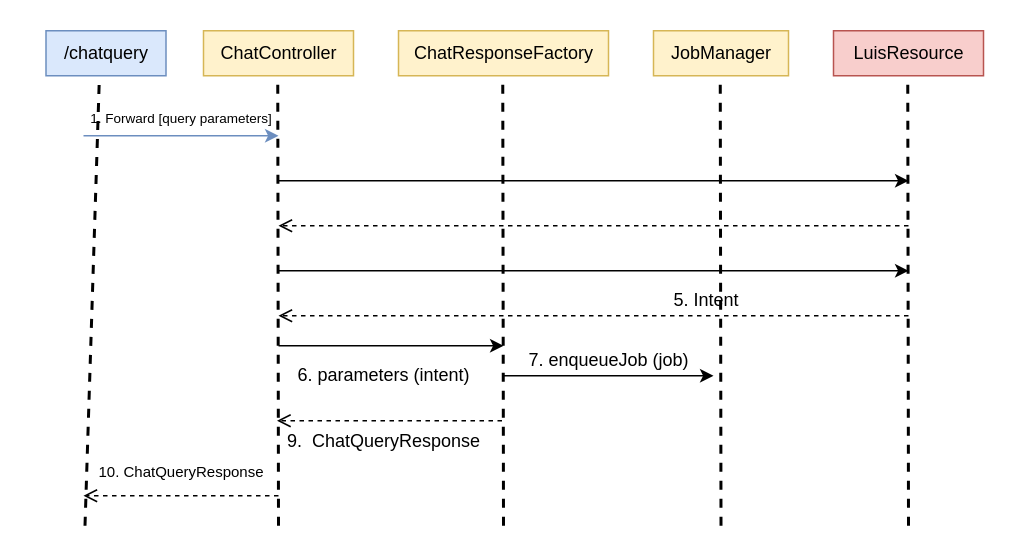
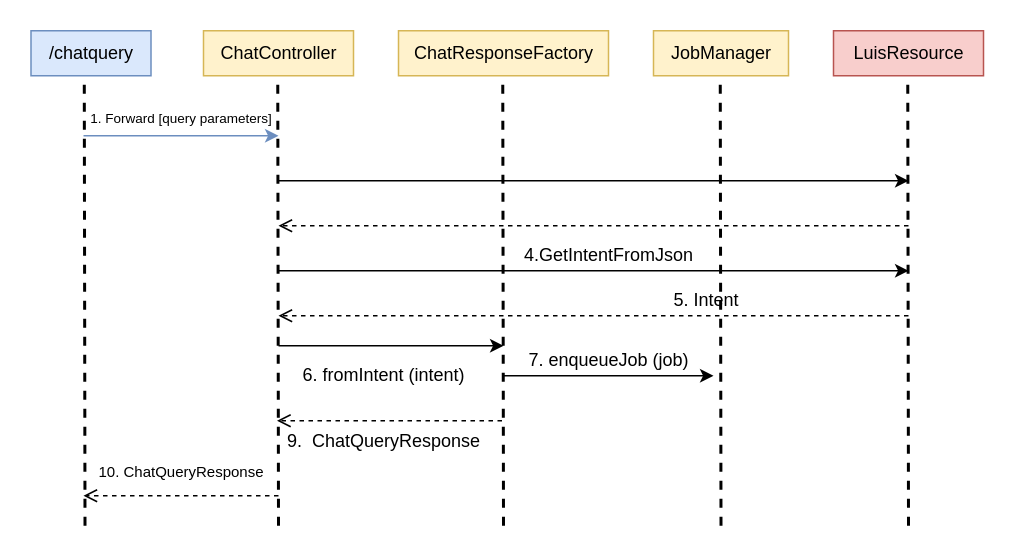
(106, 53) -> (91, 53)
none -> (608, 256)
(384, 376) -> (384, 376)
